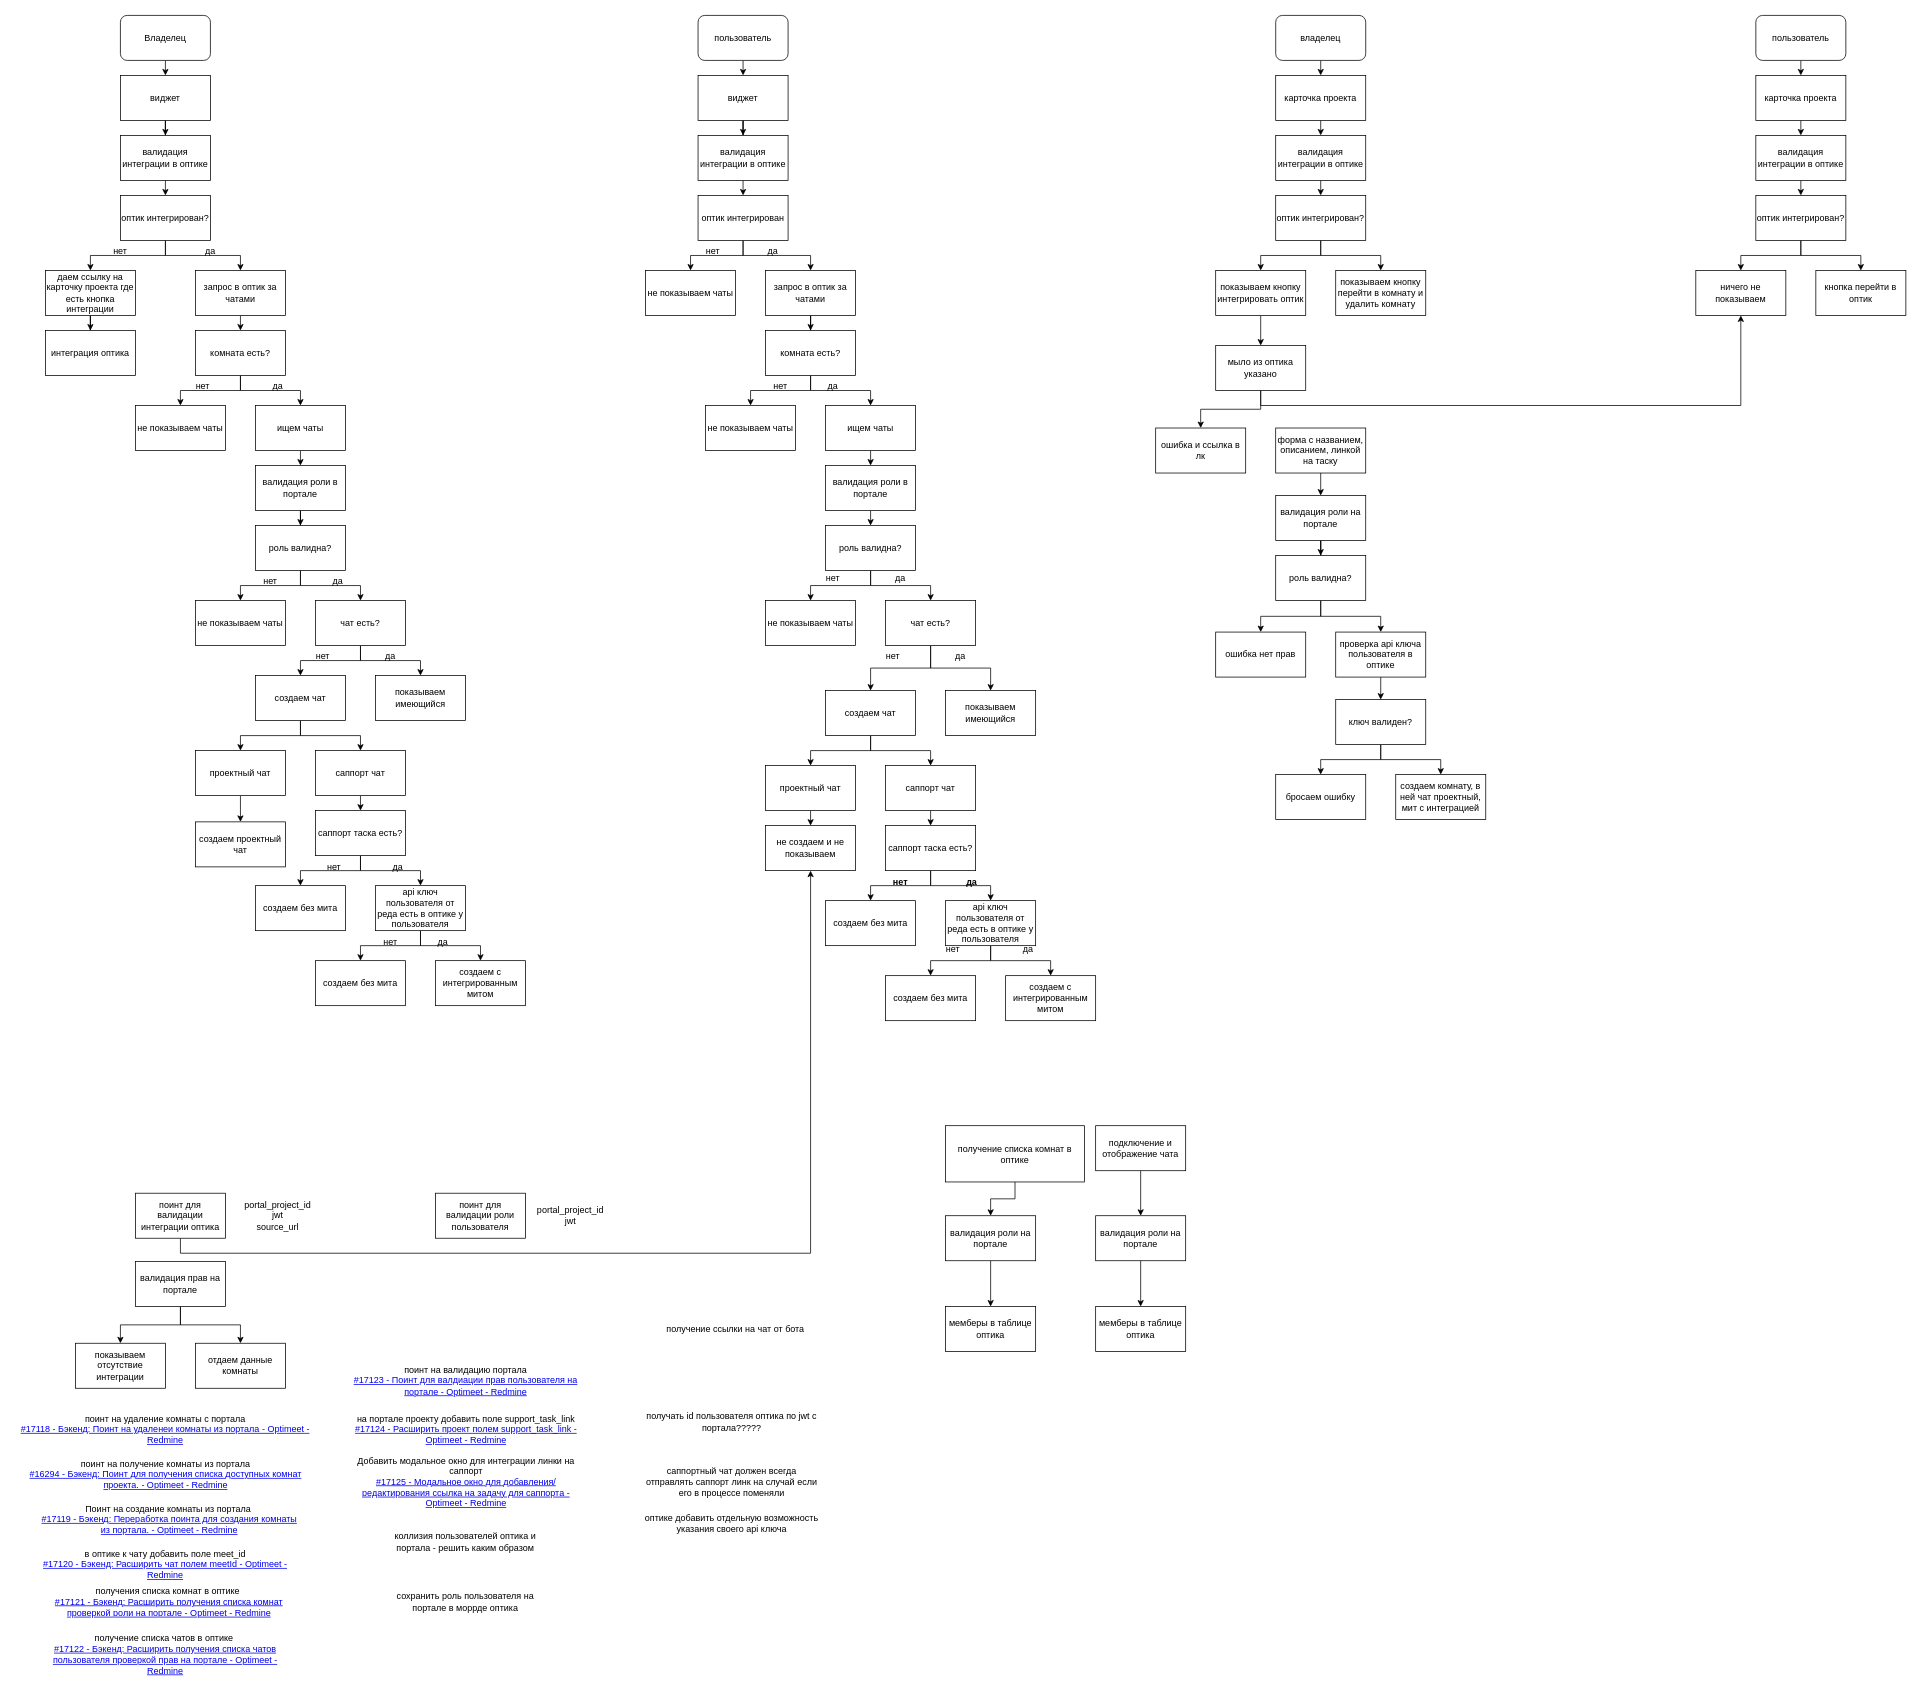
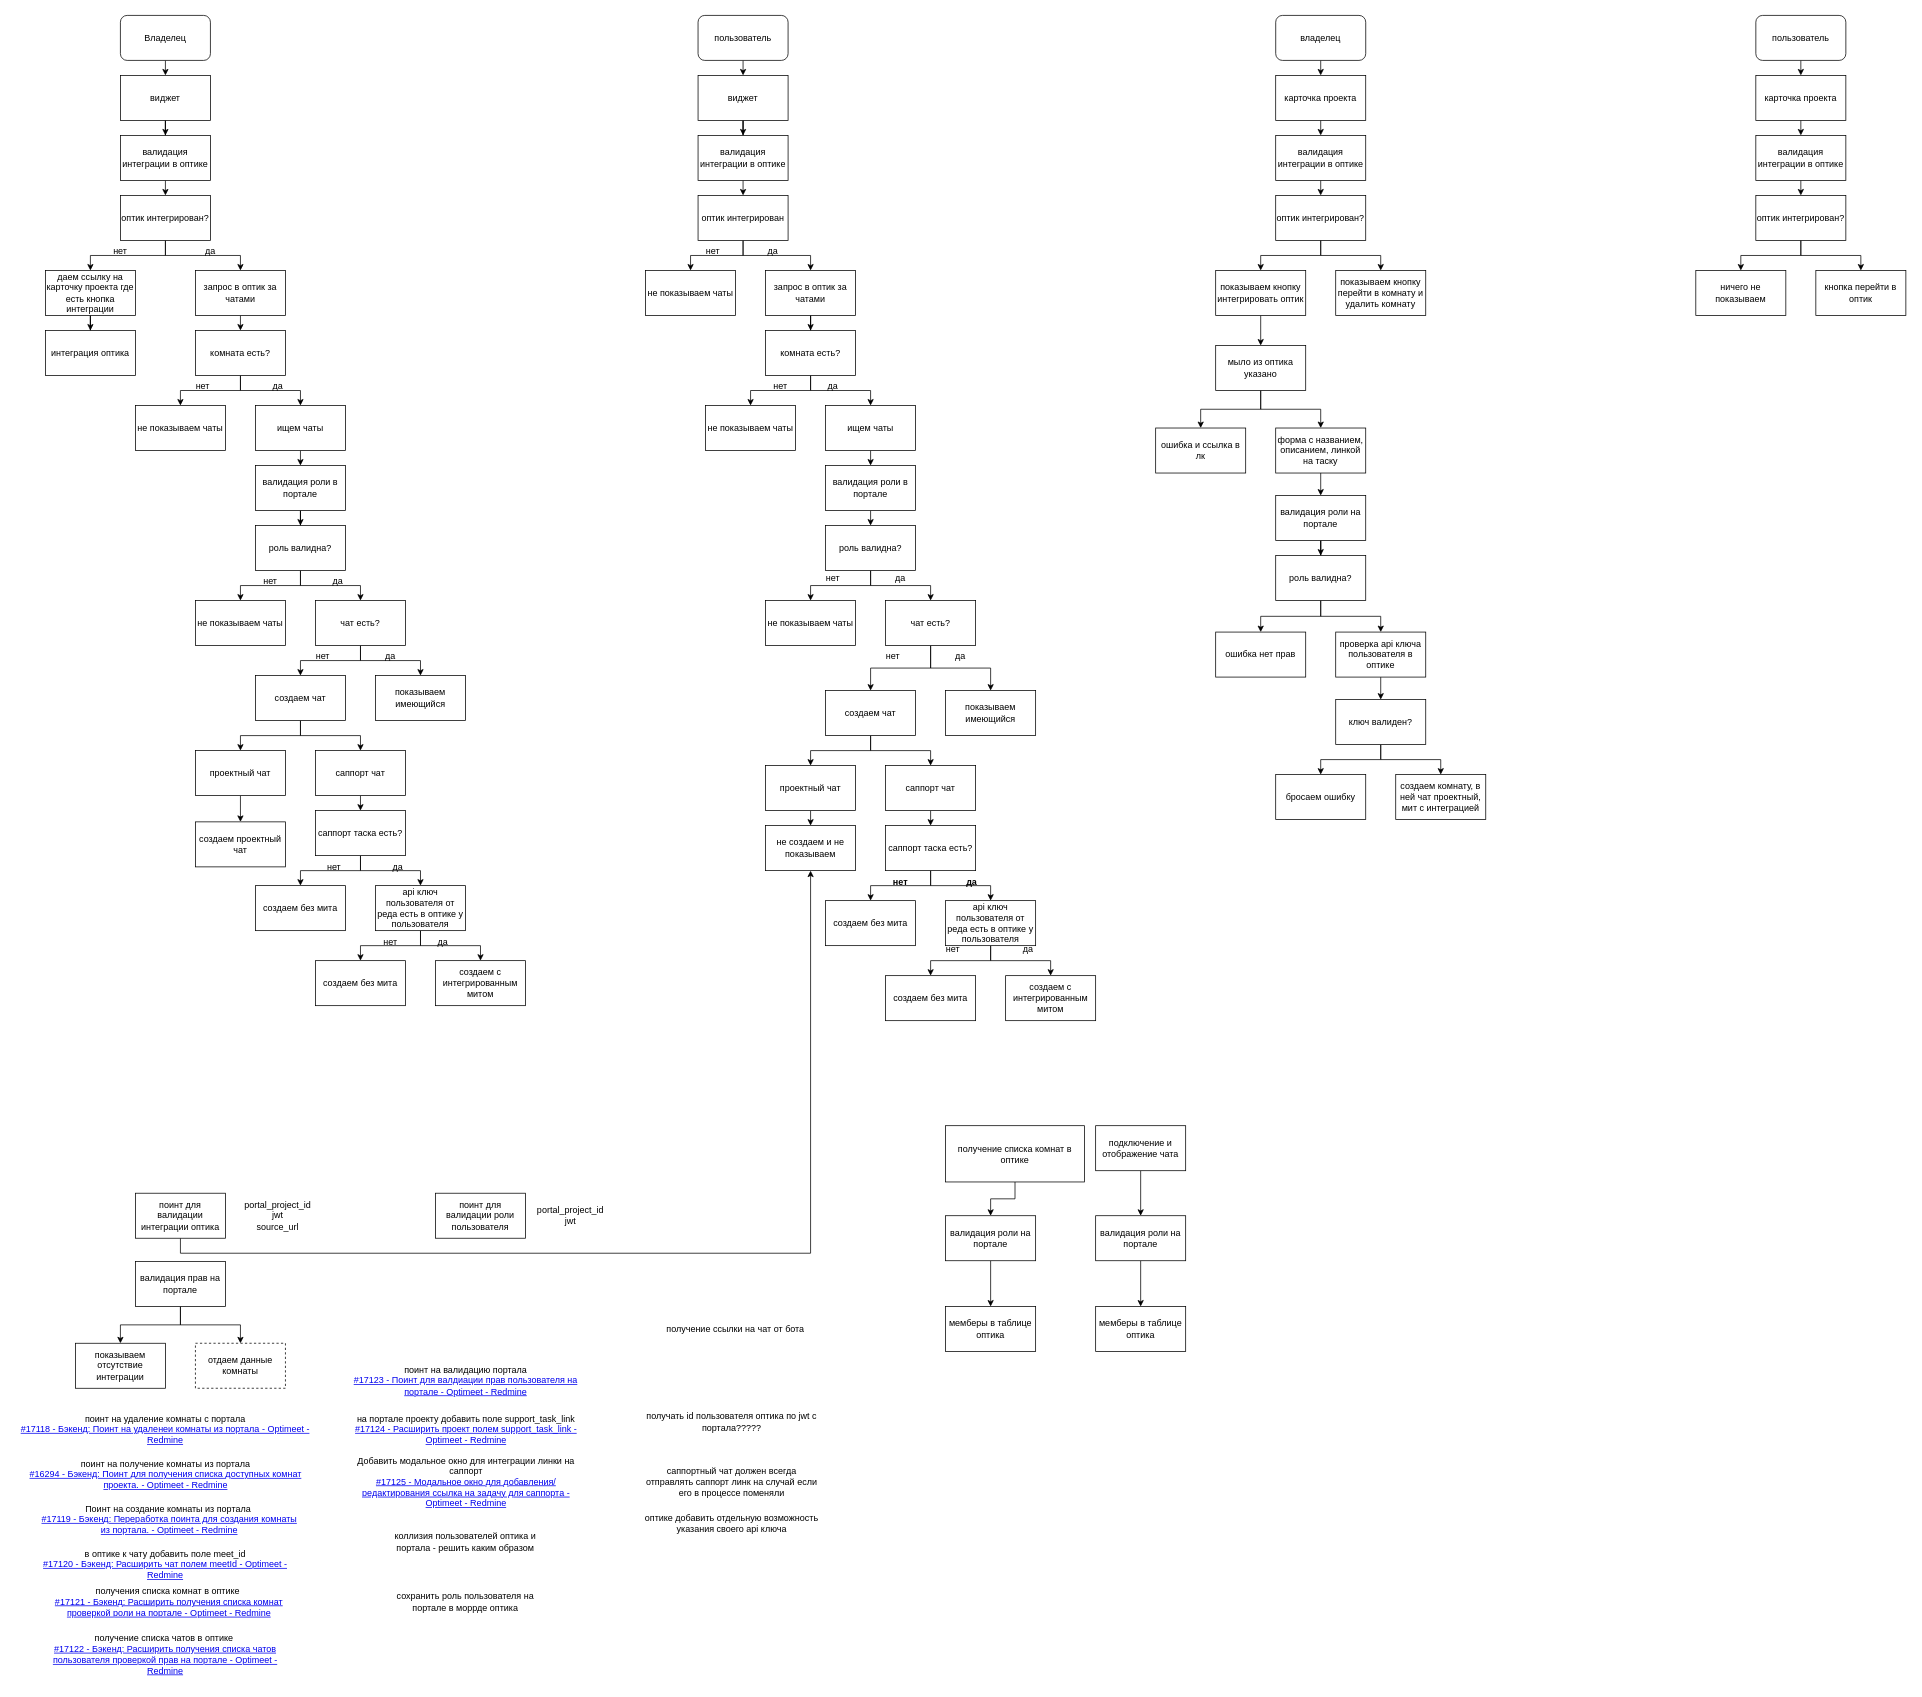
(1543, 405) -> (1297, 409)
(240, 1365) -> (240, 1365)
